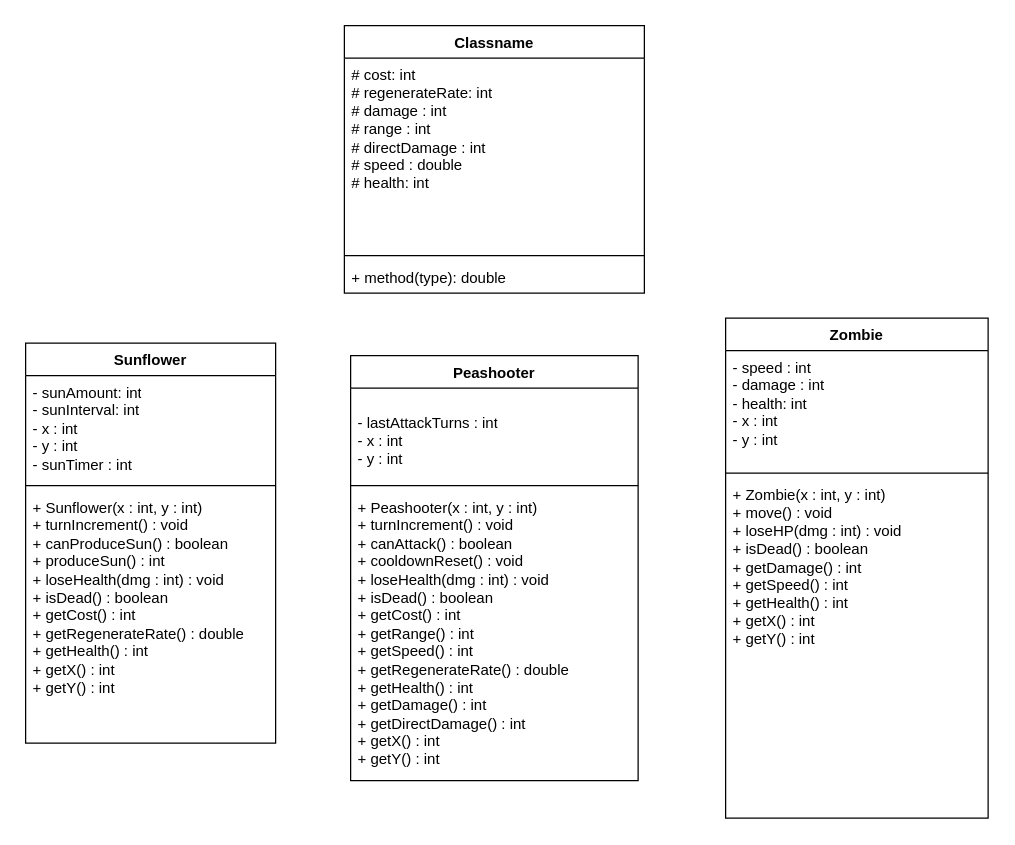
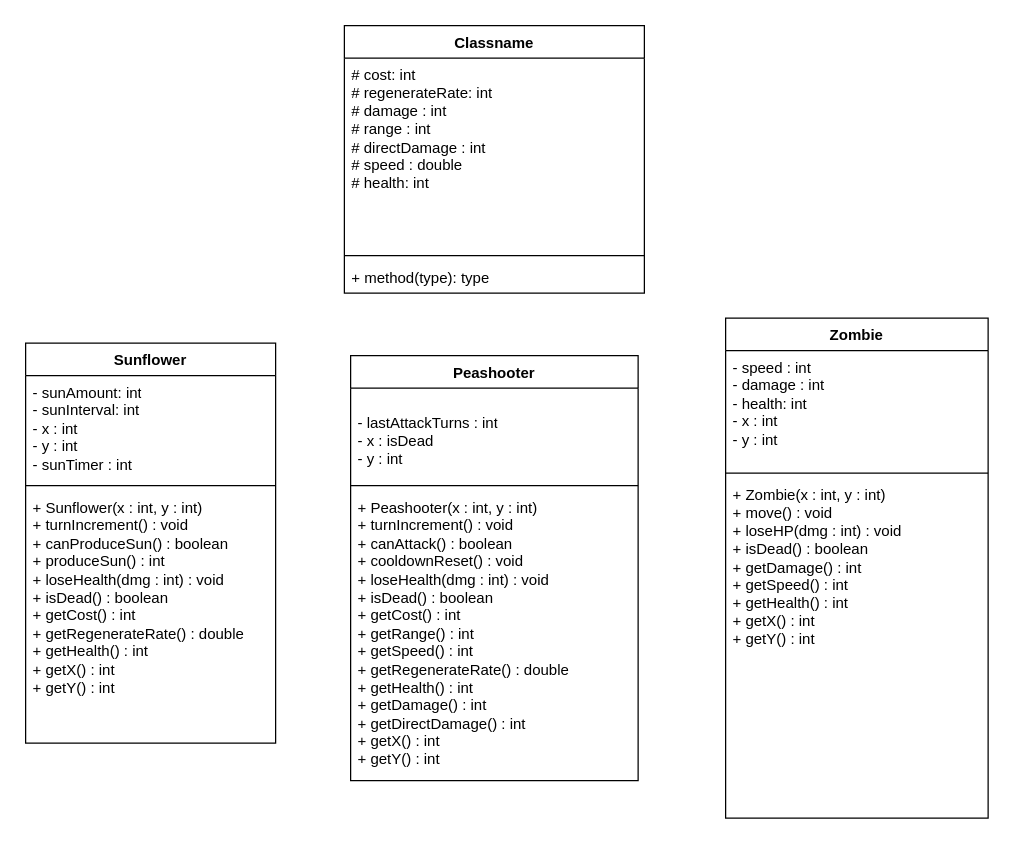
(436, 278) -> (430, 278)
(443, 424) -> (443, 424)
